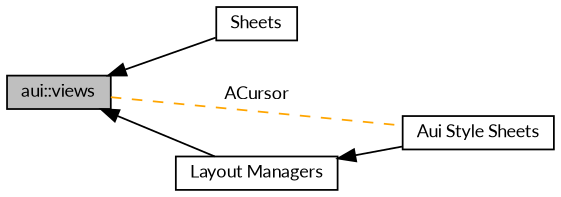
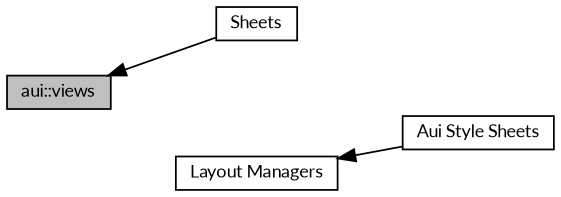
(257, 111) -> none
(166, 136) -> none
